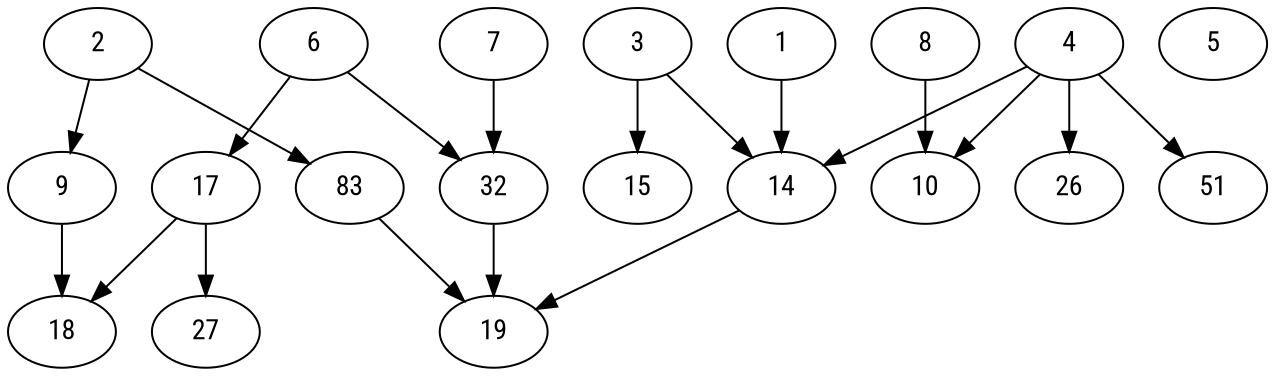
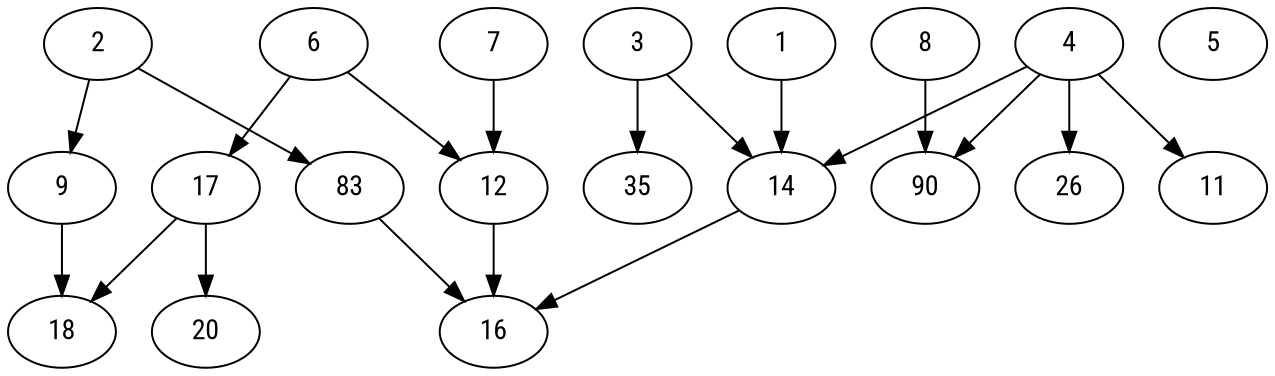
(494, 188) -> (494, 188)
(638, 188) -> (638, 188)
(925, 188) -> (925, 188)
(1213, 188) -> (1213, 188)
(206, 332) -> (206, 332)
(494, 332) -> (494, 332)
